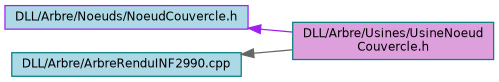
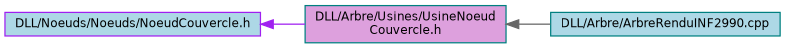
(127, 17) -> (133, 24)
(273, 52) -> (535, 24)
